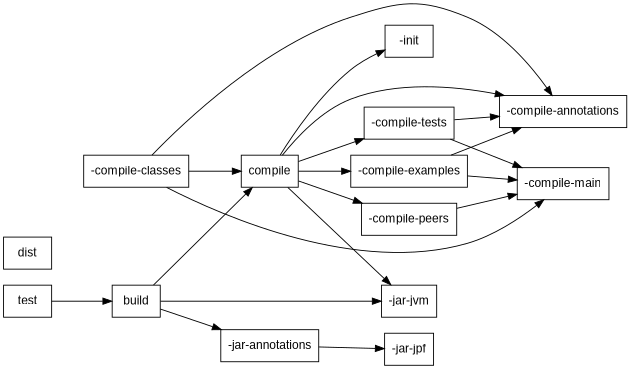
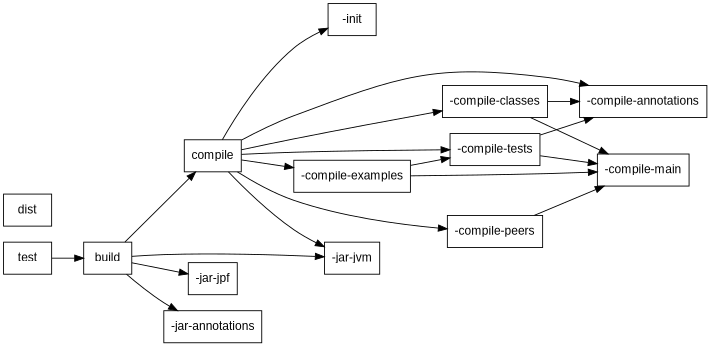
(482, 143) -> (426, 162)
(211, 171) -> (337, 130)
(347, 348) -> (156, 267)
